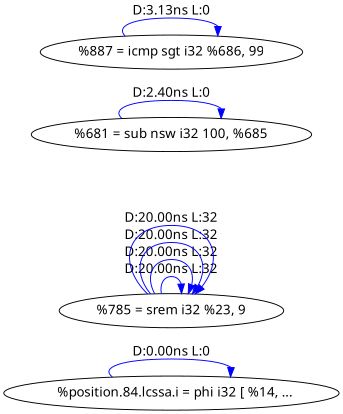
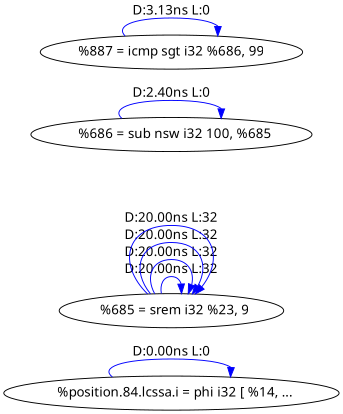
(171, 135) -> (171, 135)
(171, 311) -> (171, 311)
